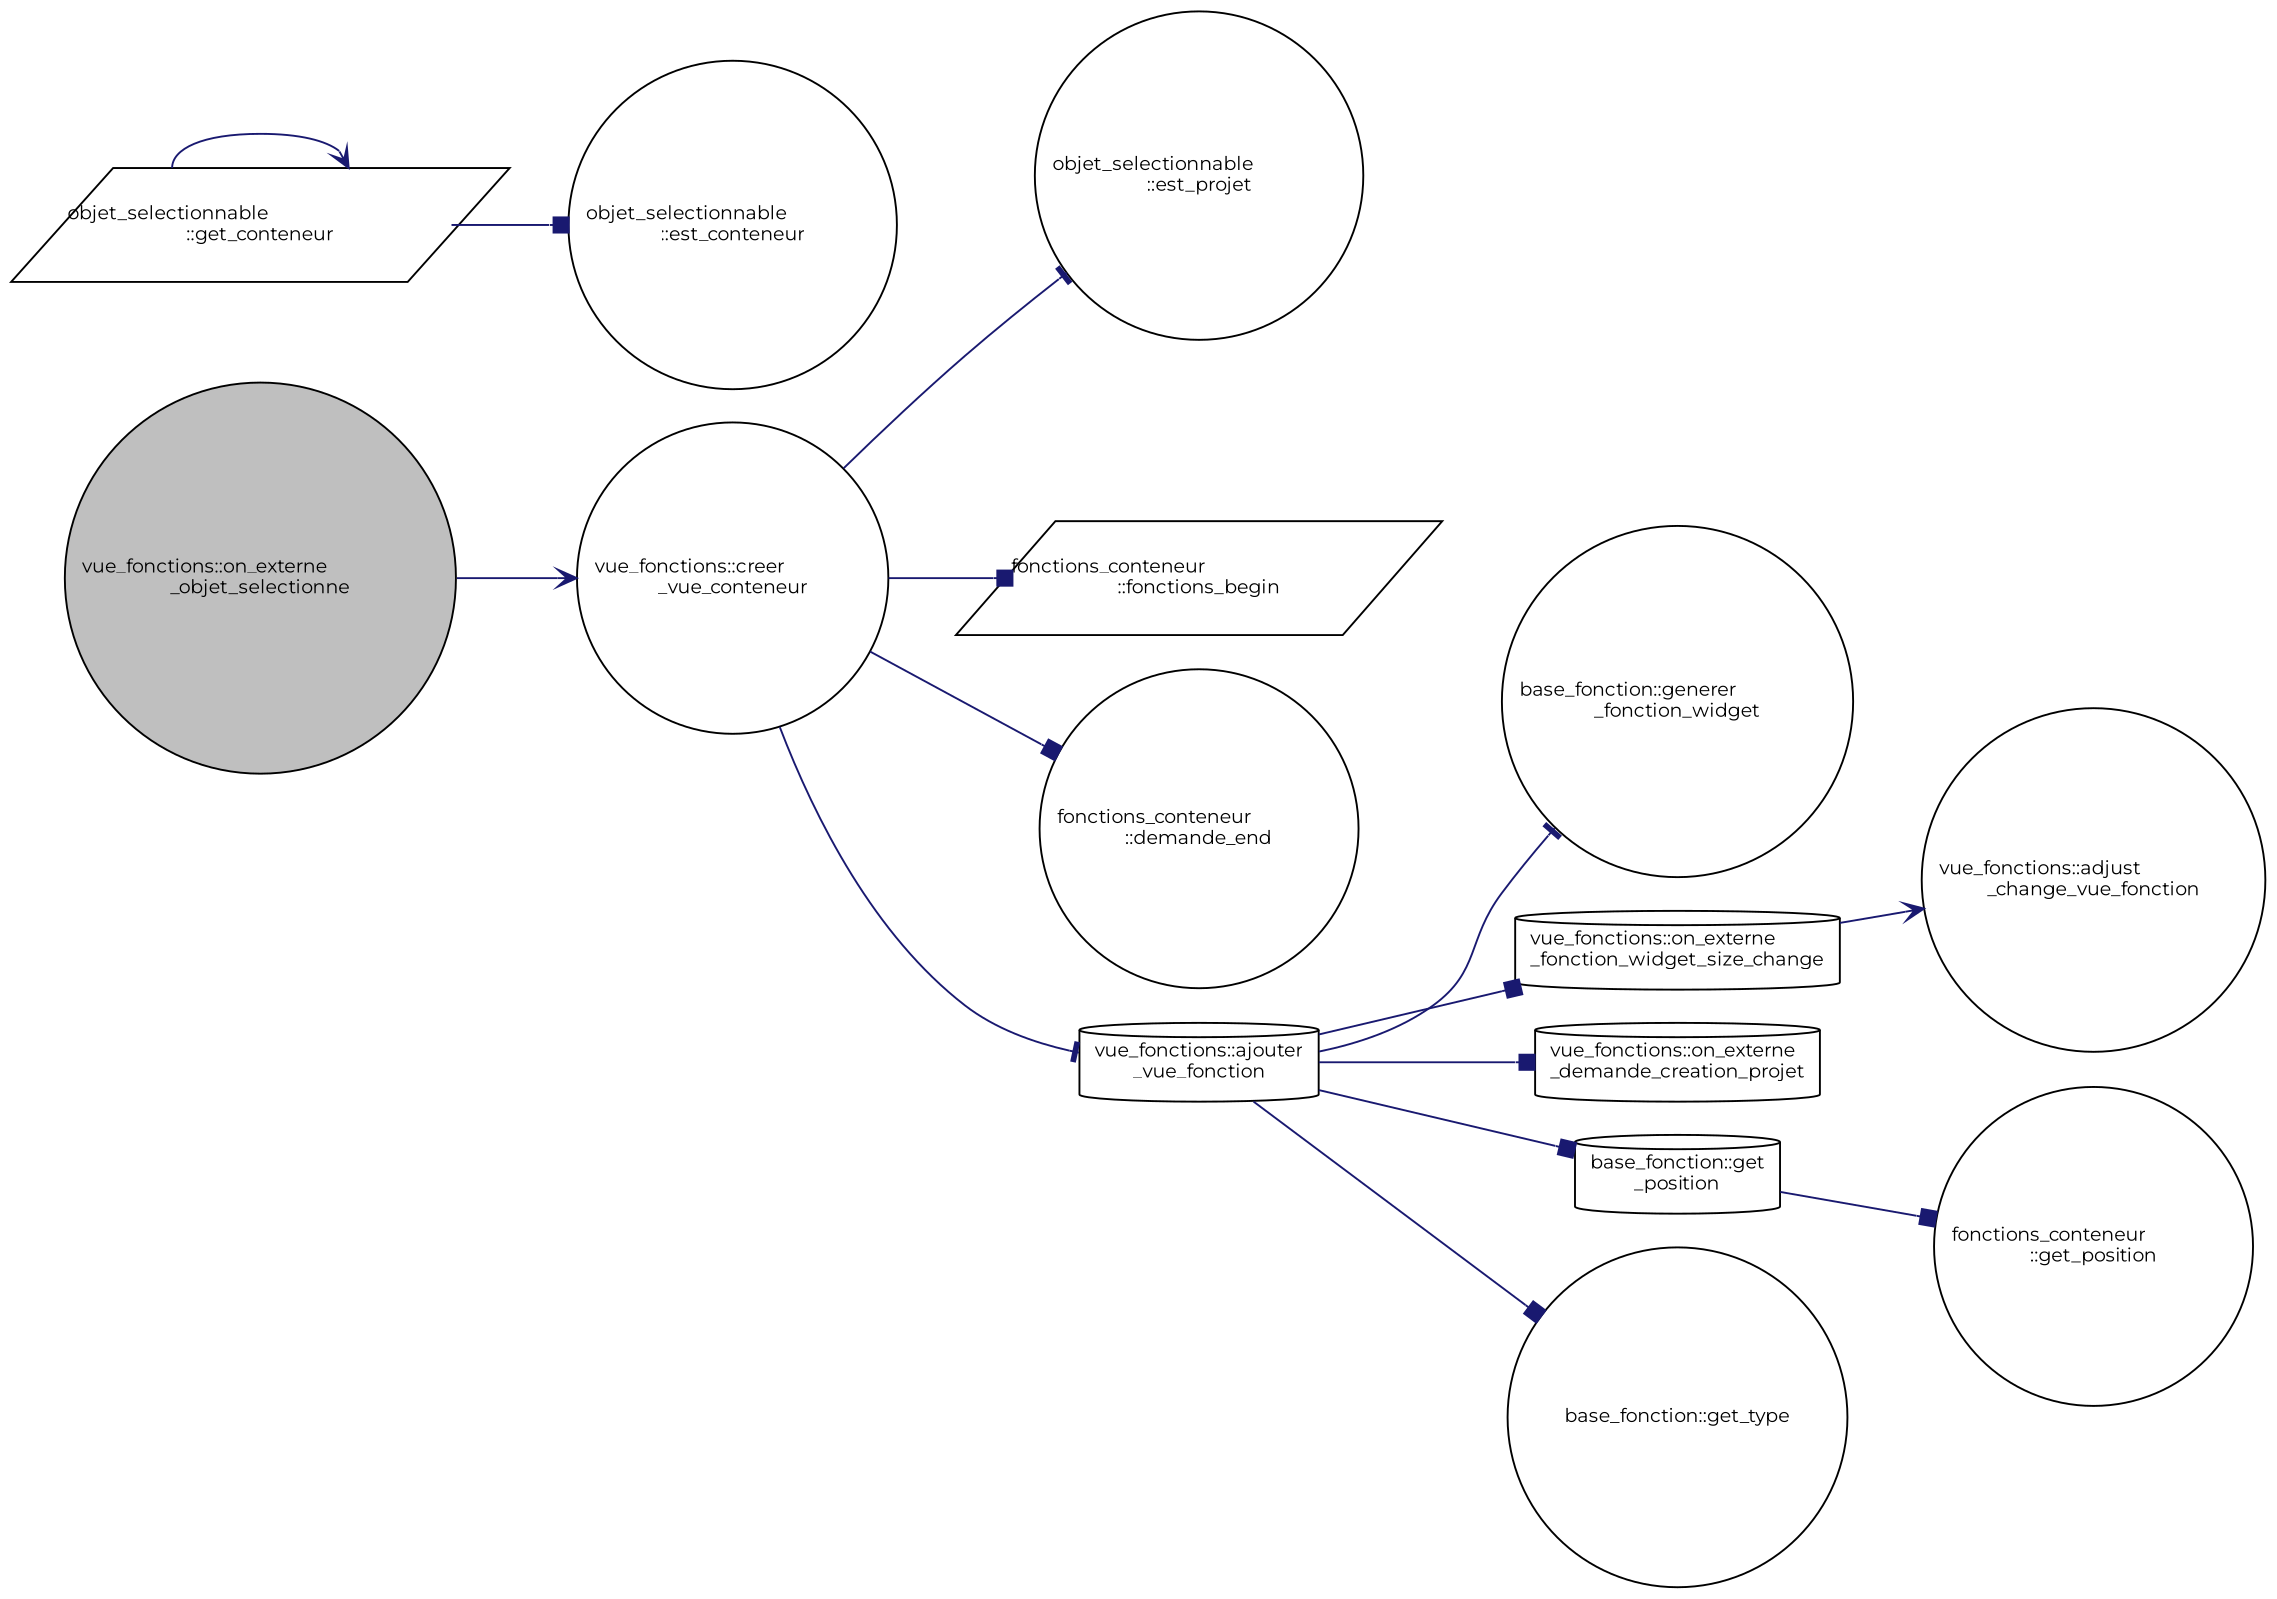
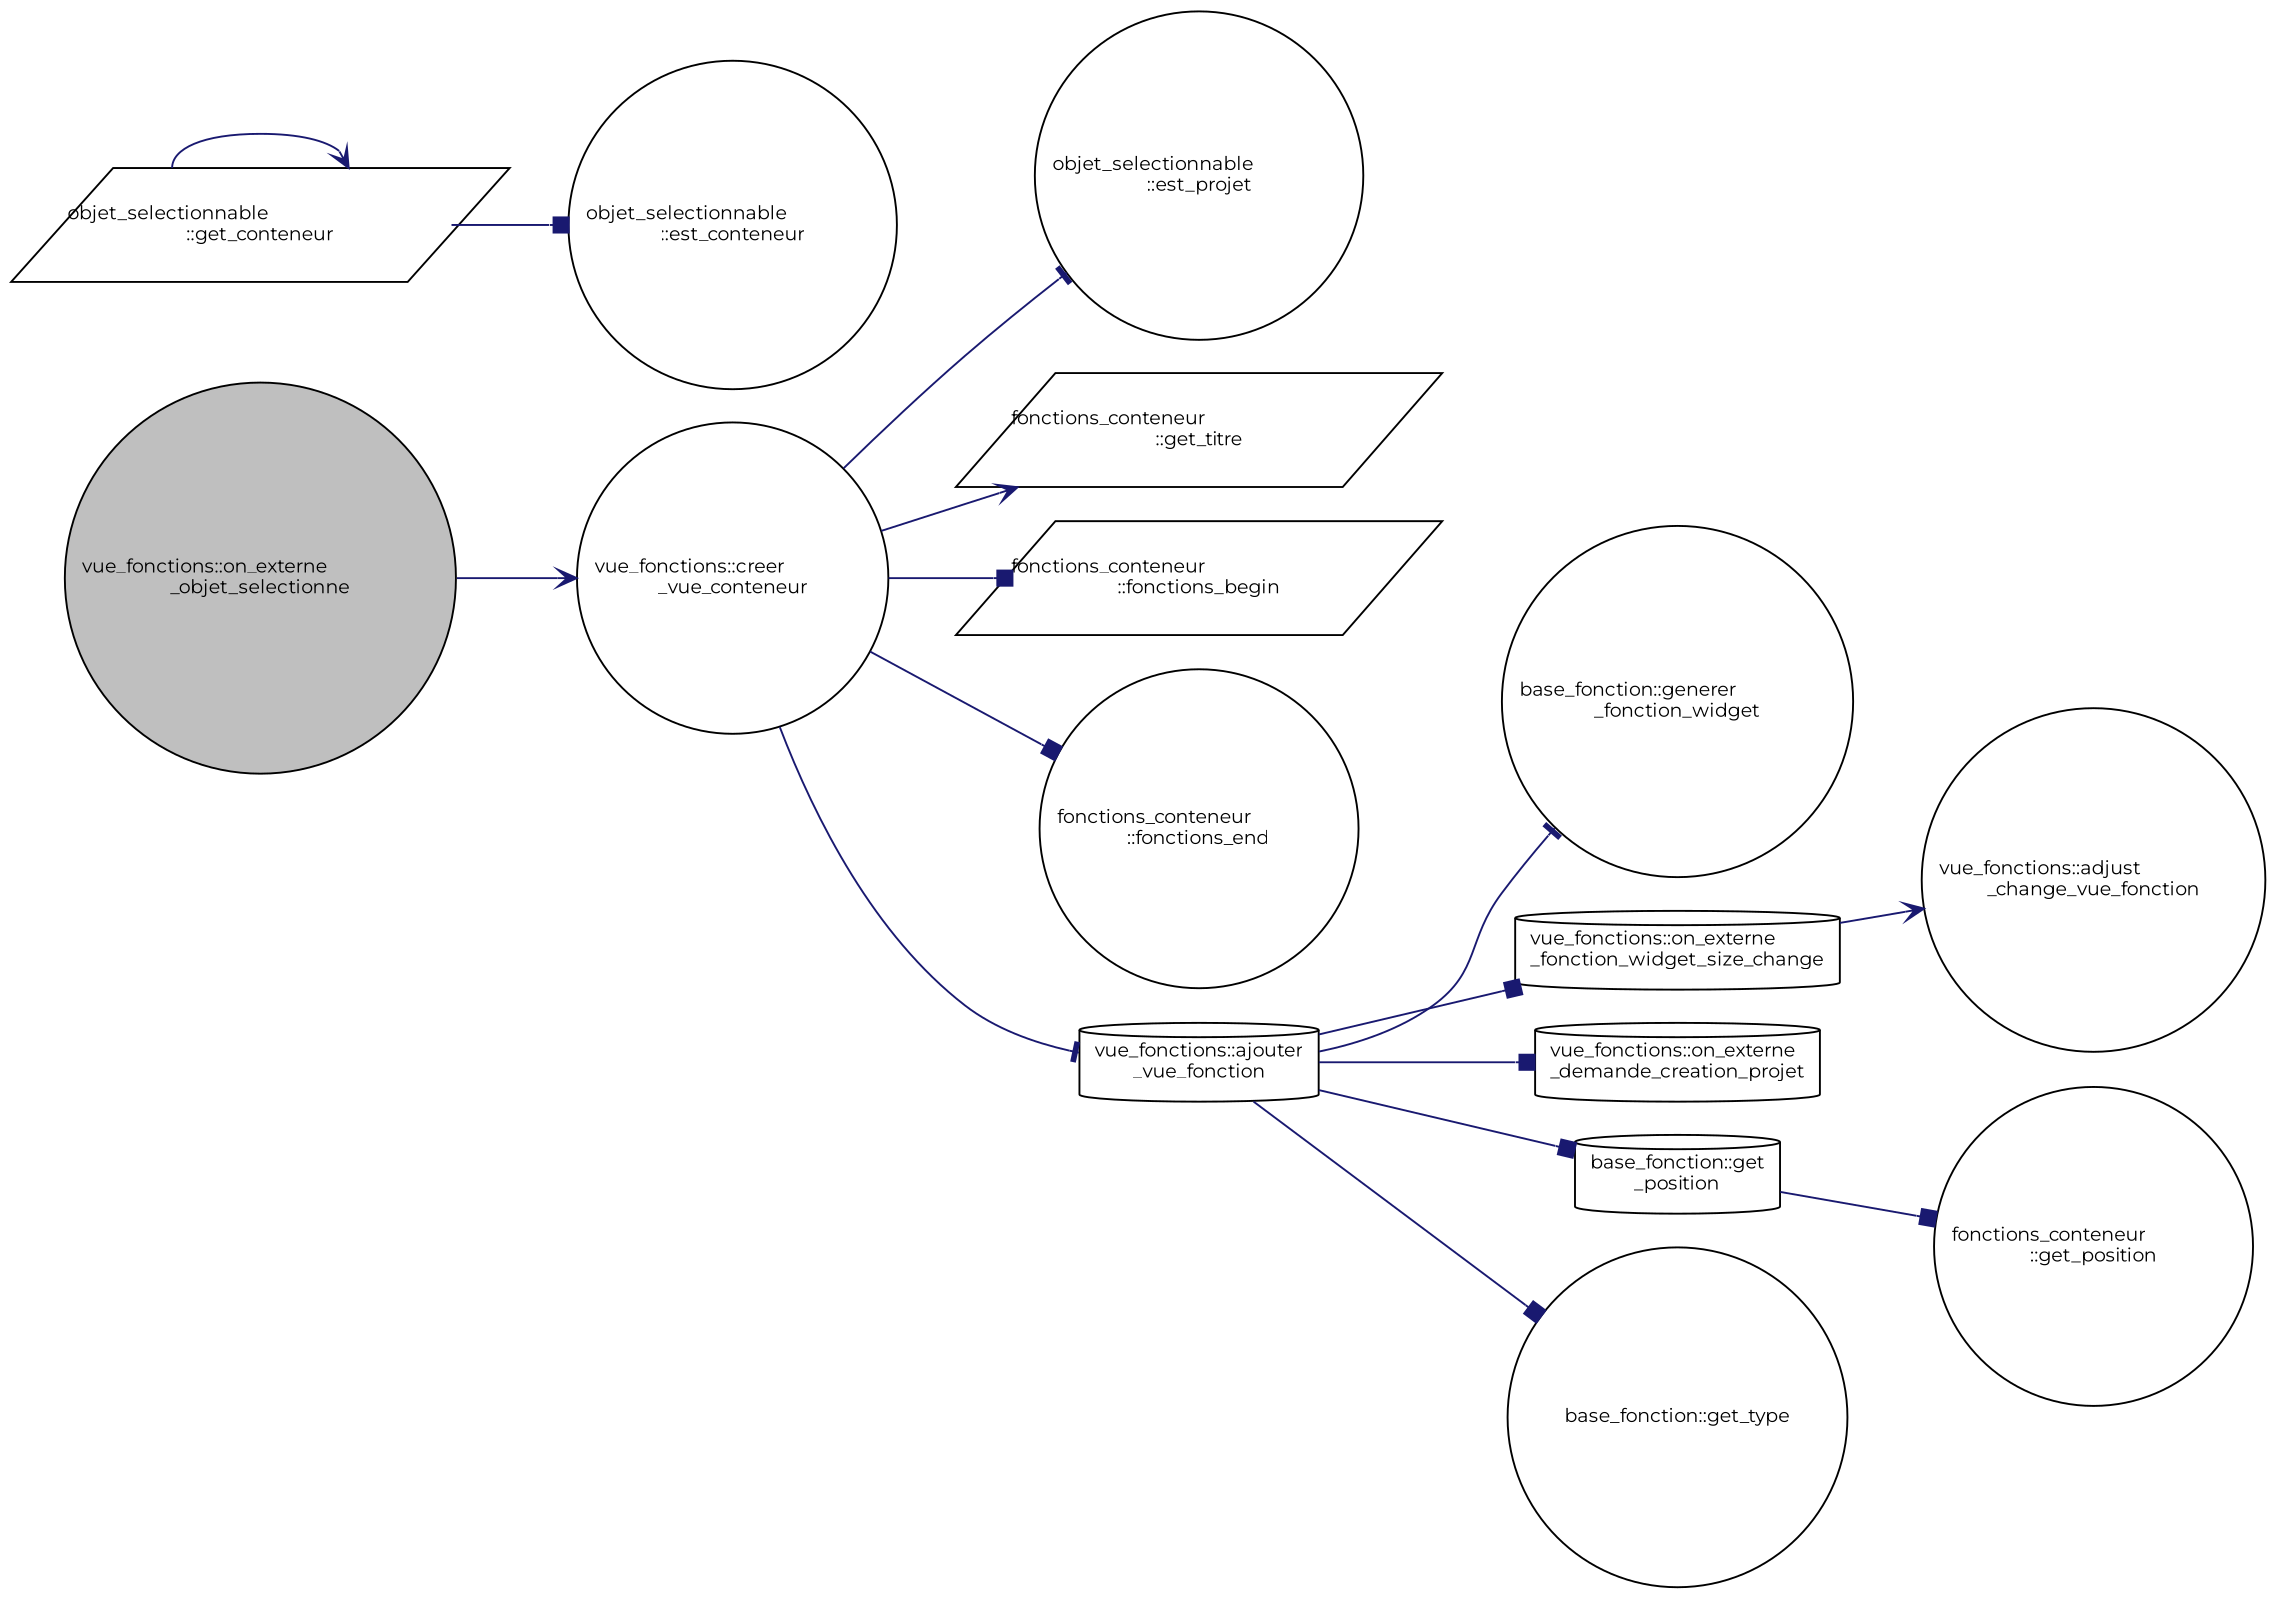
none -> (1199, 430)
(1199, 829) -> (1199, 829)
